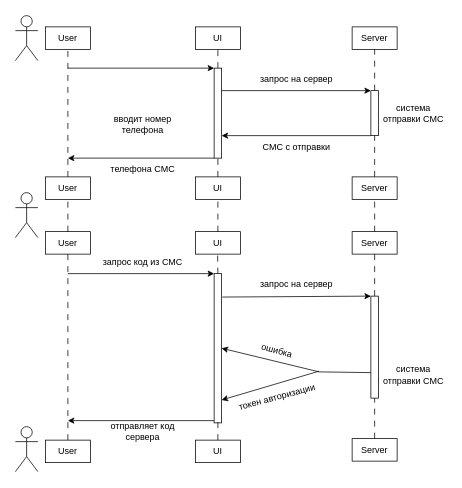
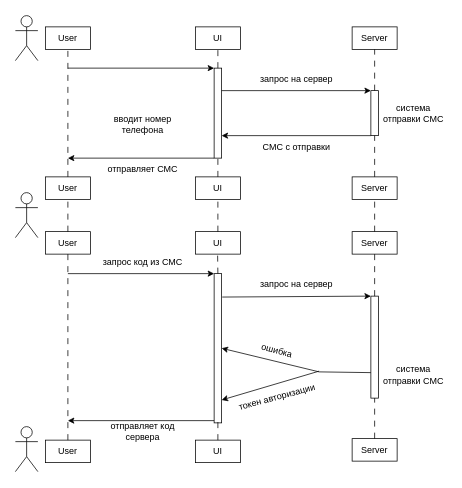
(143, 169) -> (143, 169)
